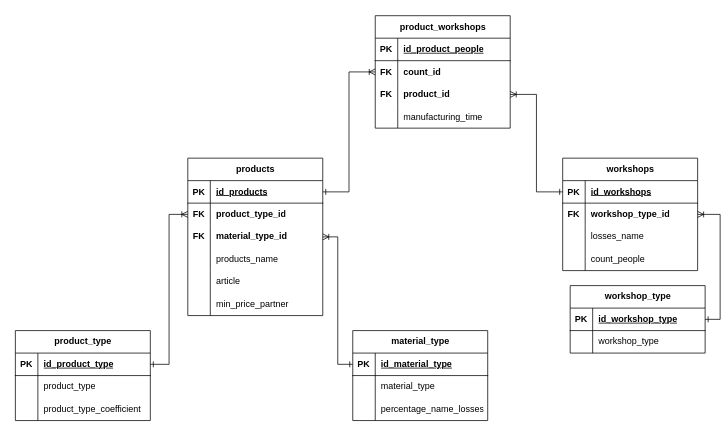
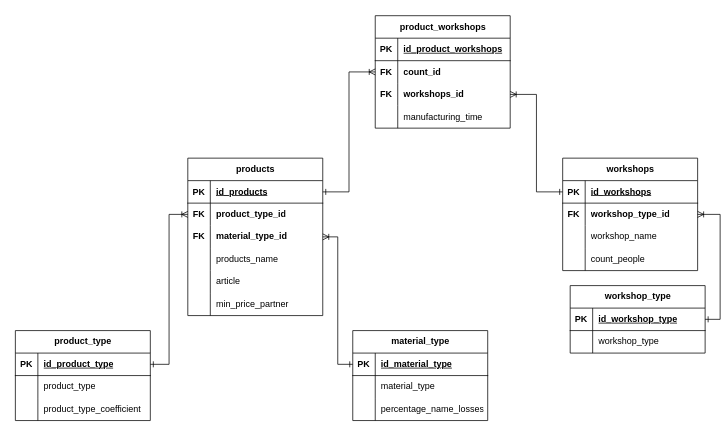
(444, 49) -> (453, 49)
(428, 94) -> (433, 94)
(618, 237) -> (624, 237)
